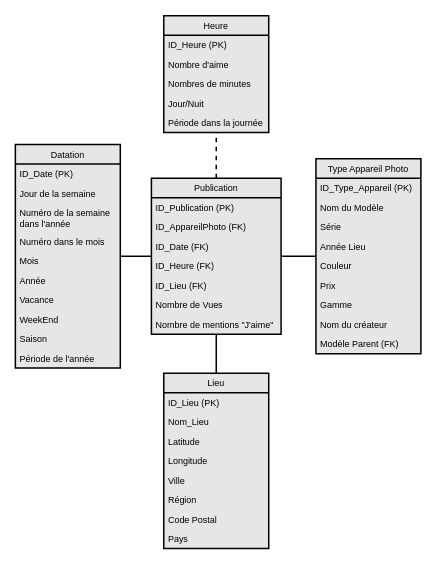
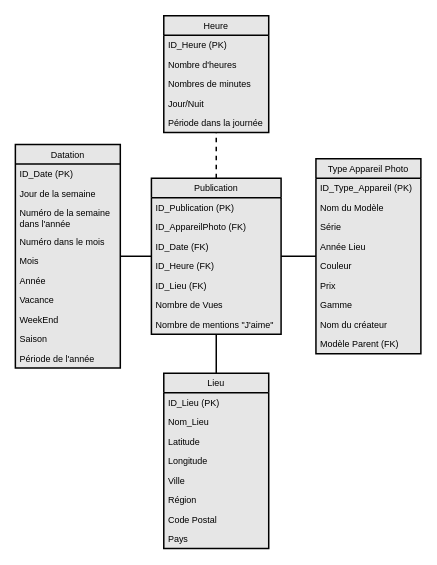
(197, 65) -> (203, 65)
